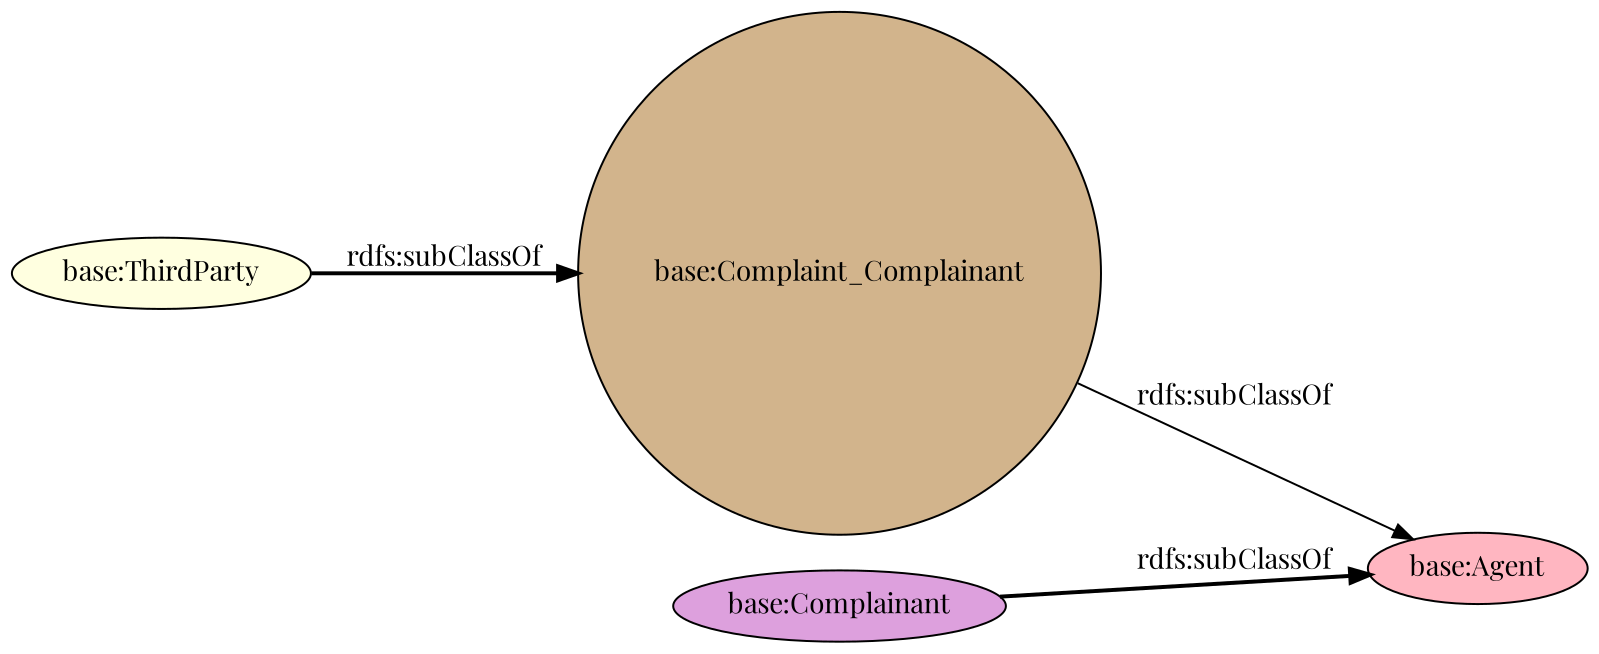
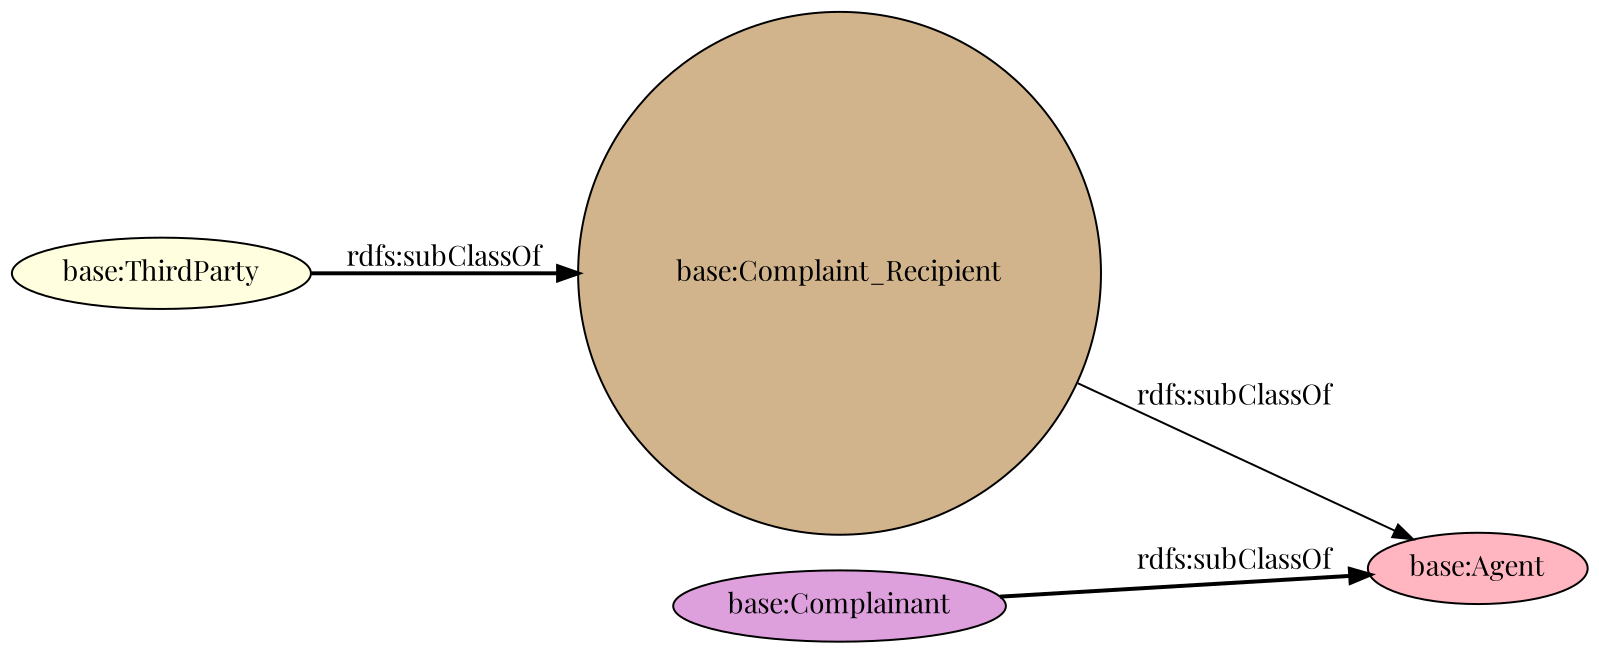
(840, 273) -> (840, 273)
